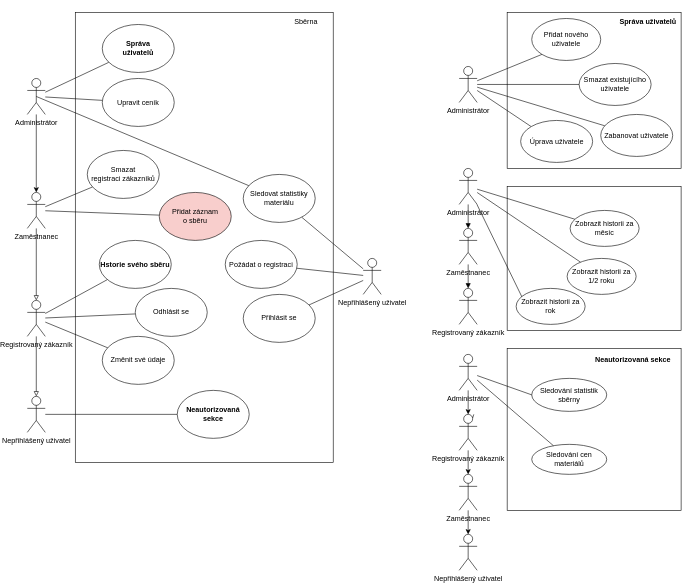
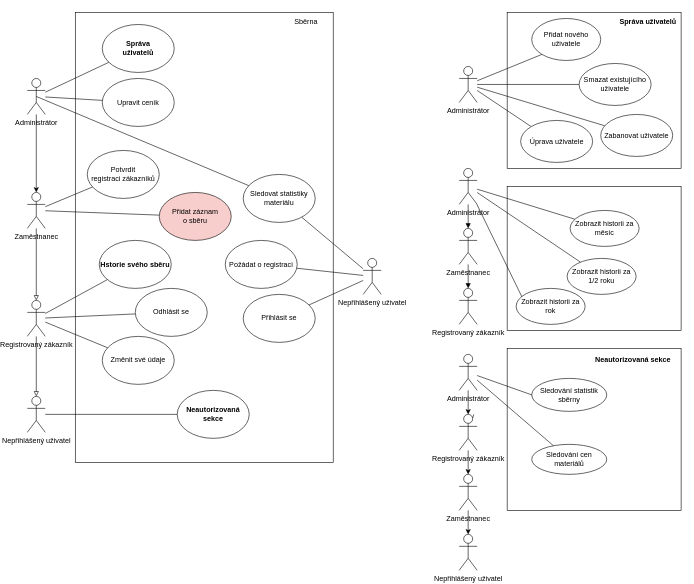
(123, 174) -> (123, 174)
